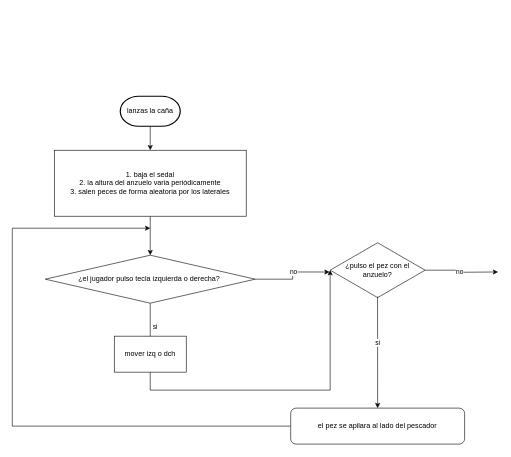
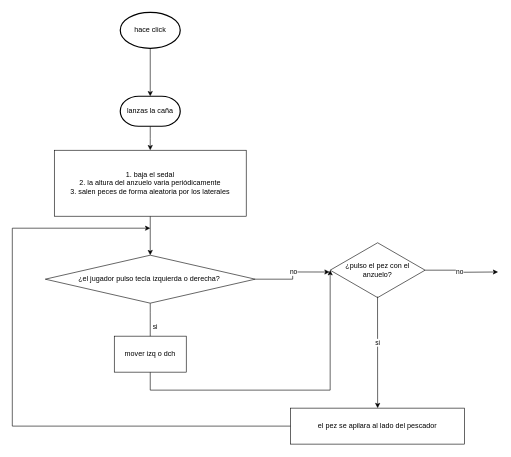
none -> (150, 30)
none -> (150, 90)
(378, 426) -> (378, 426)
